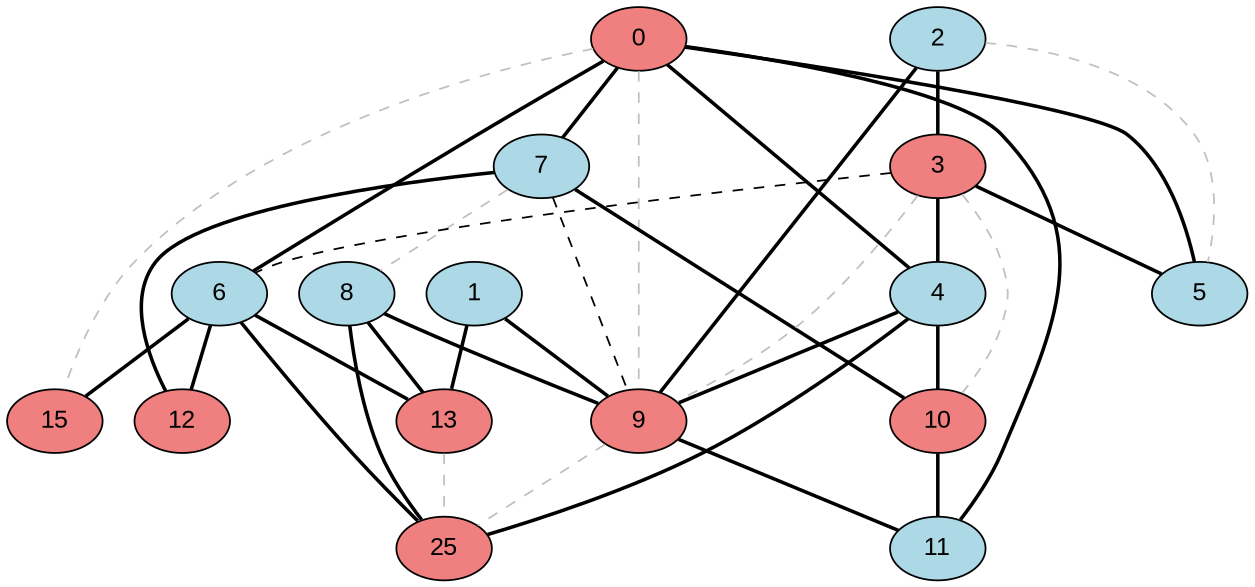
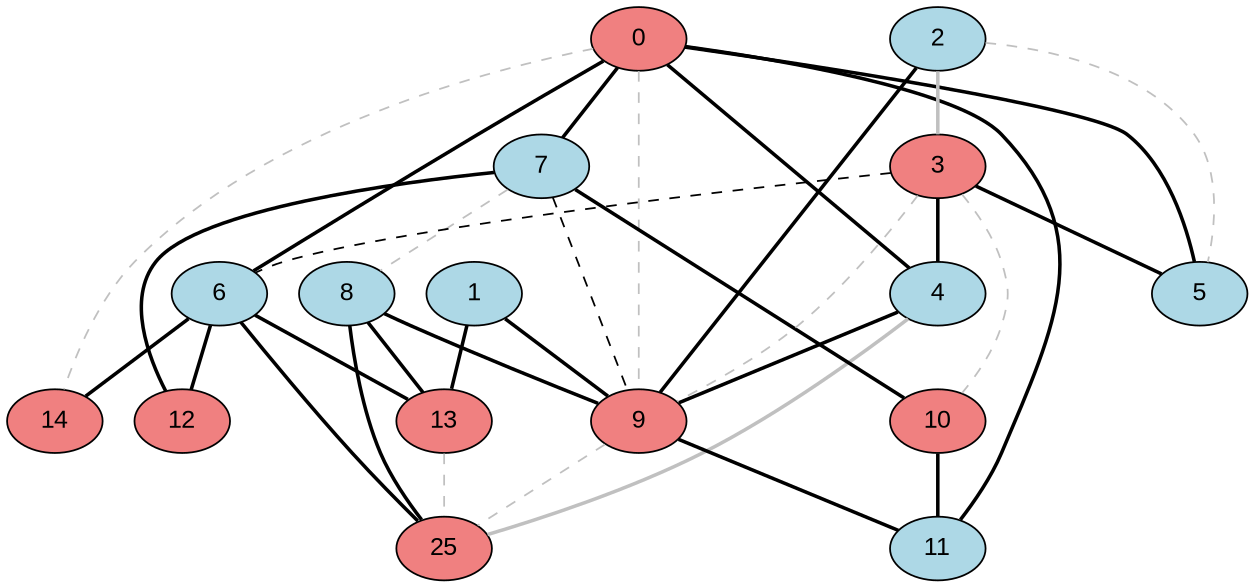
(938, 112) -> (938, 112)
(938, 358) -> none
(55, 421) -> (55, 421)
(720, 444) -> (720, 444)
